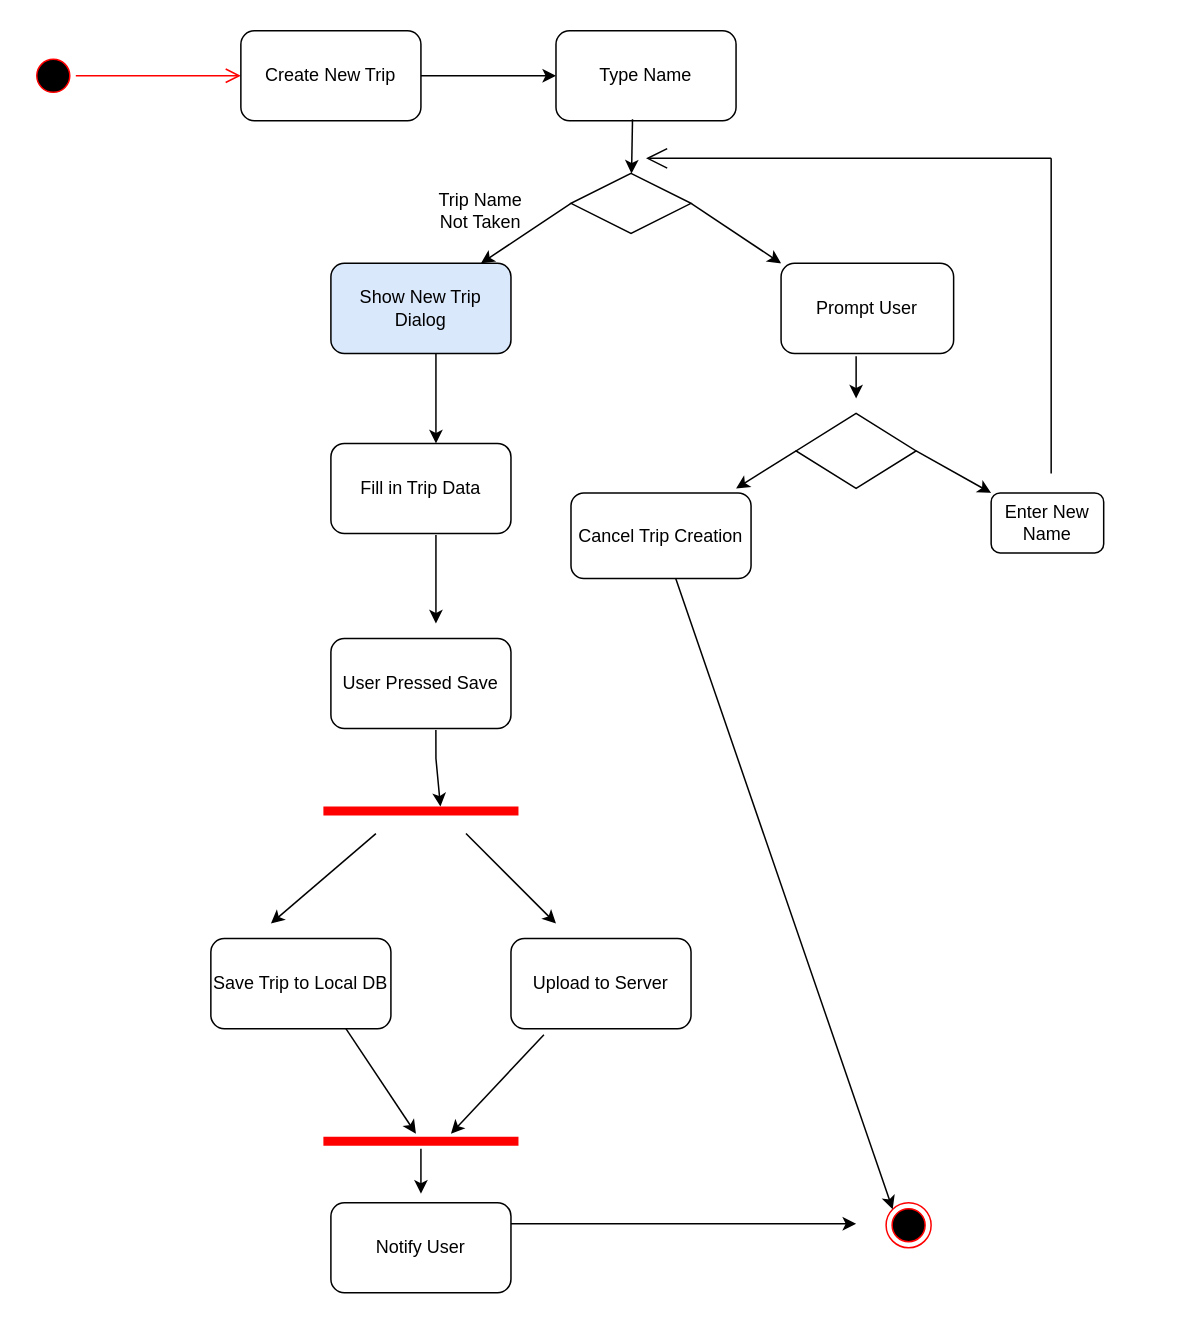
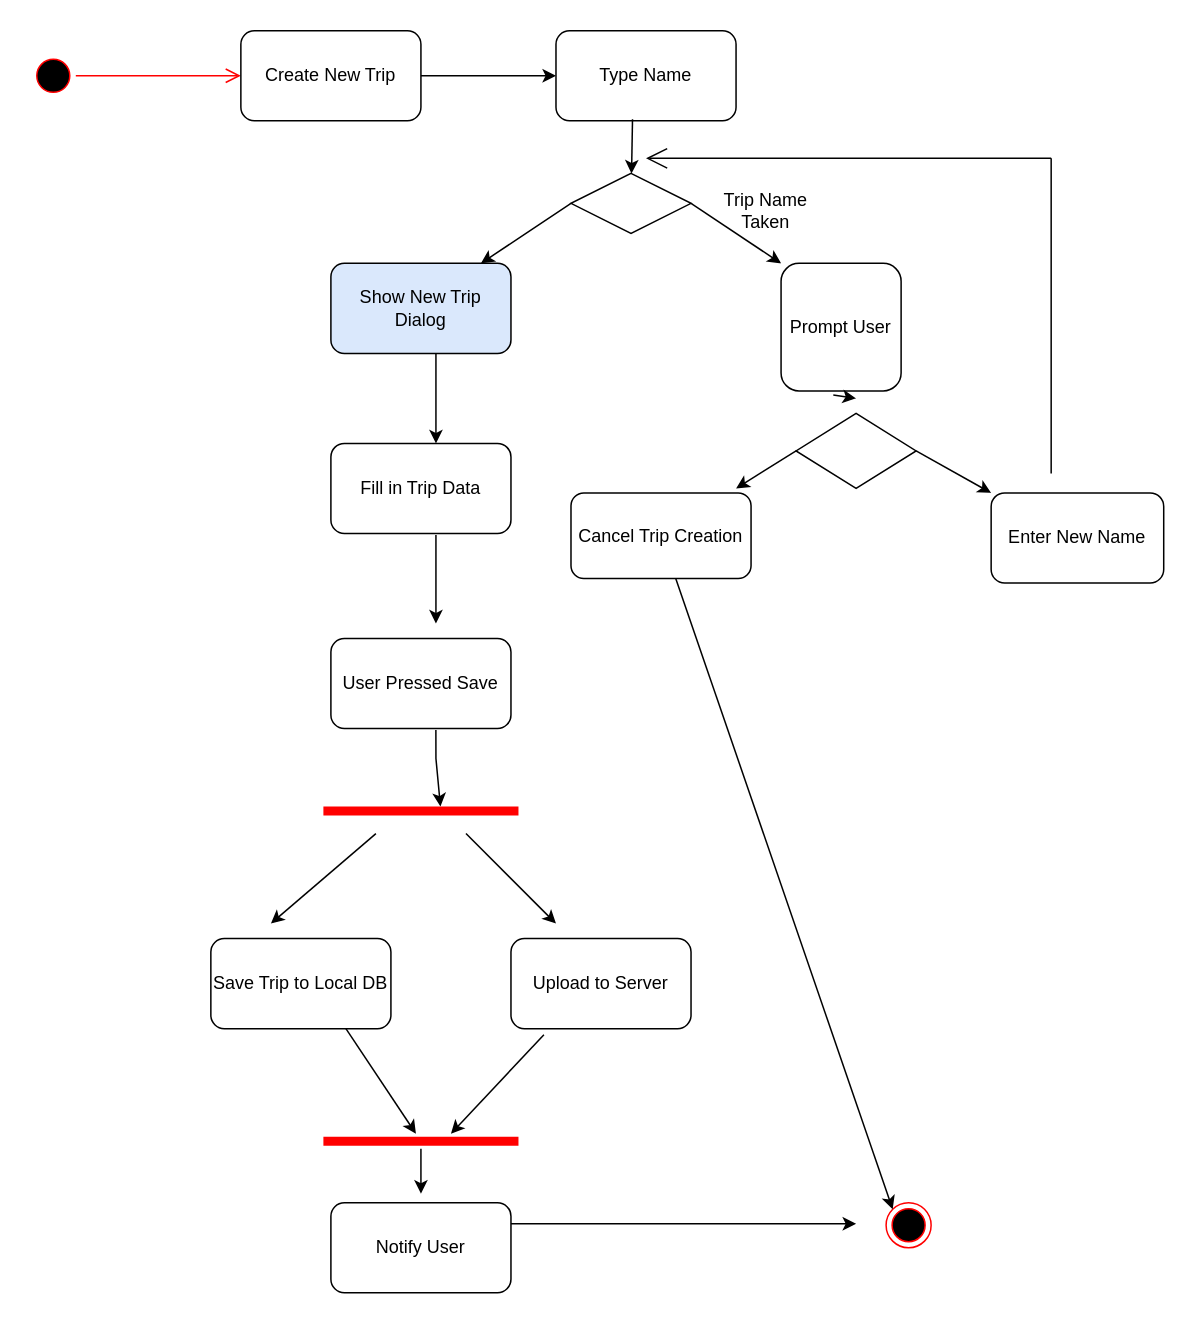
(481, 211) -> none
none -> (766, 211)
(867, 308) -> (841, 327)
(1047, 523) -> (1077, 538)
